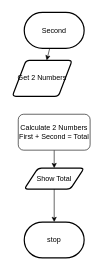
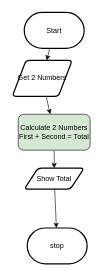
(54, 30) -> (54, 30)
none -> (48, 103)
(54, 132) -> (54, 132)
(54, 240) -> (57, 246)
